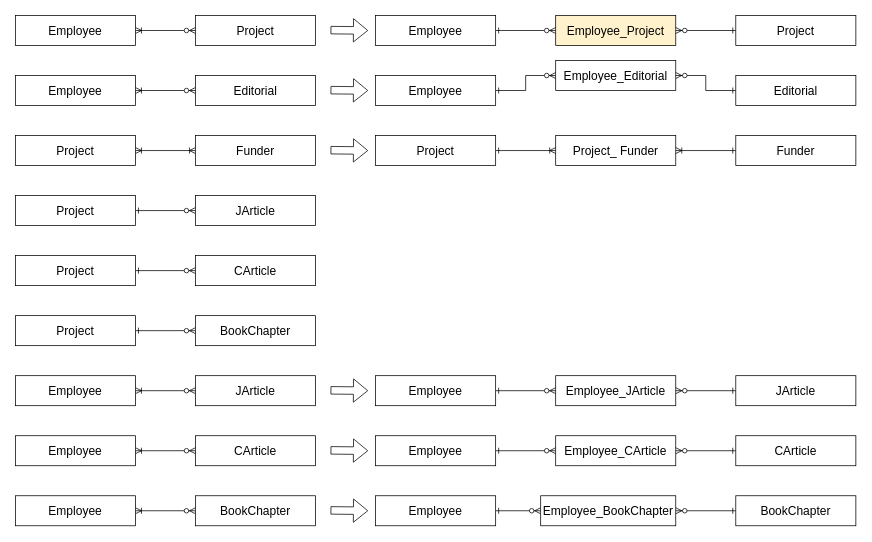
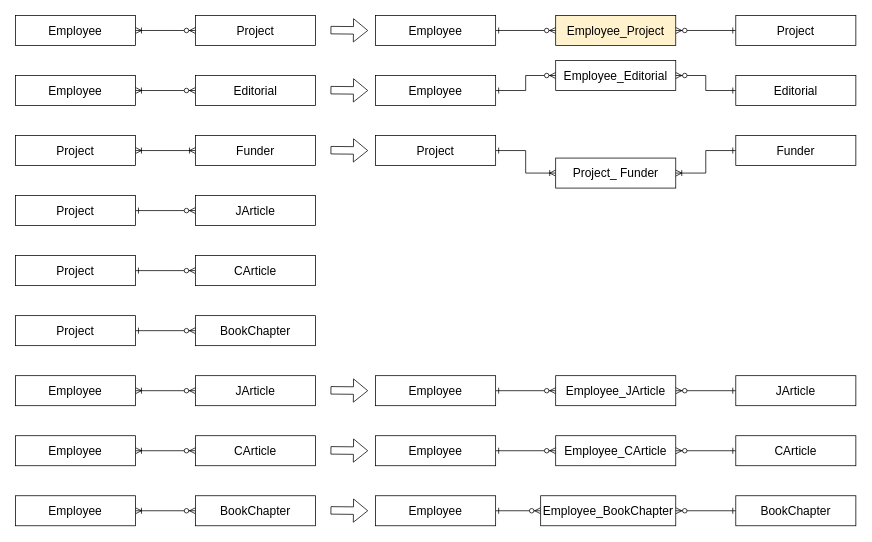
(615, 150) -> (615, 173)
